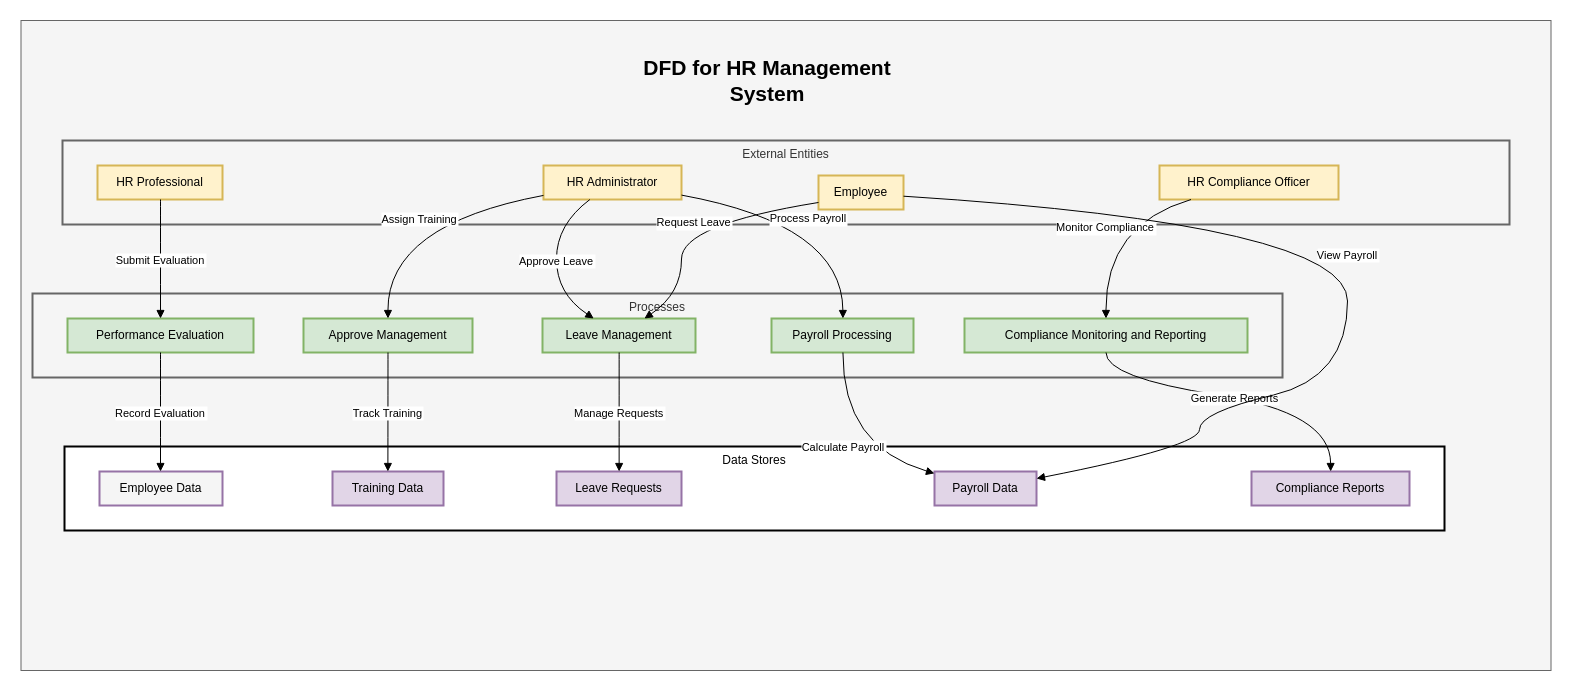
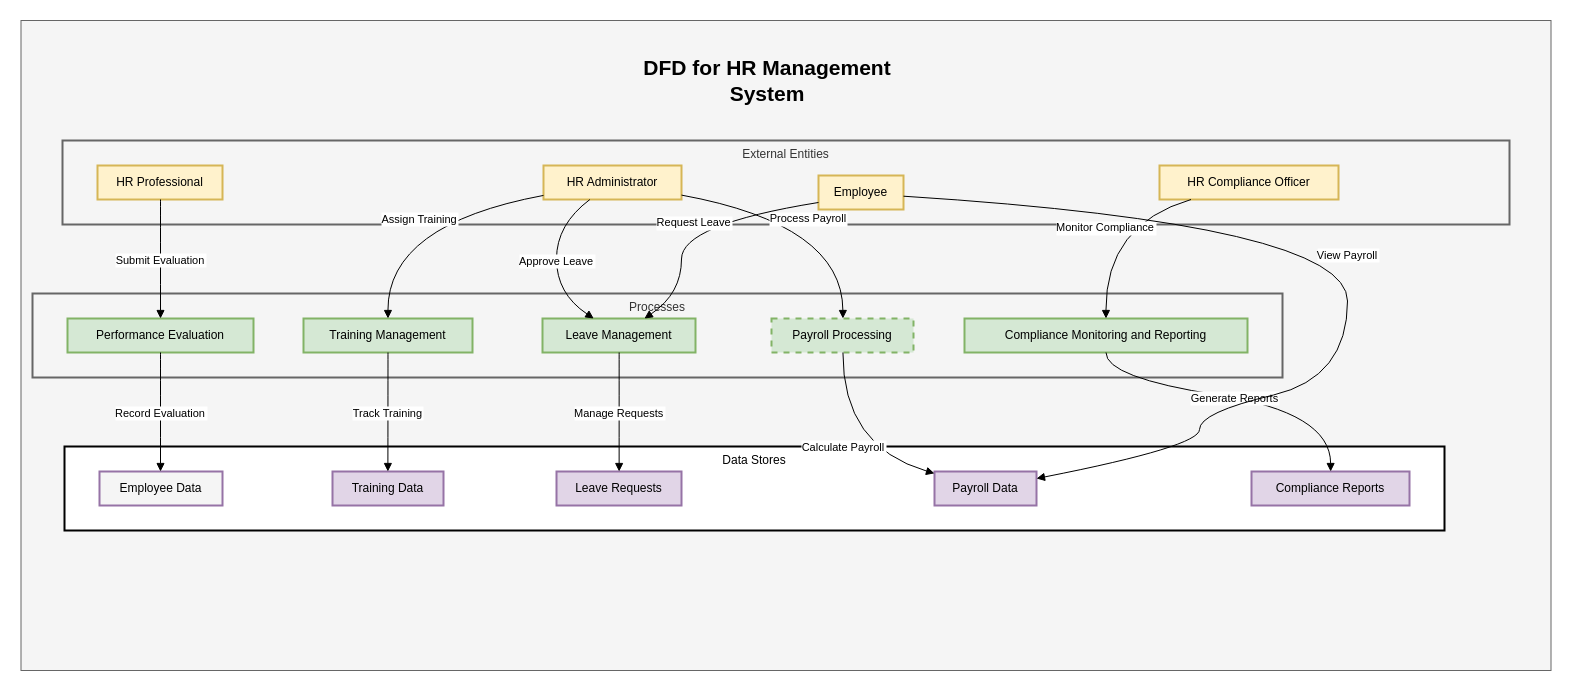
(388, 336) -> (388, 336)
(843, 336) -> (843, 336)
